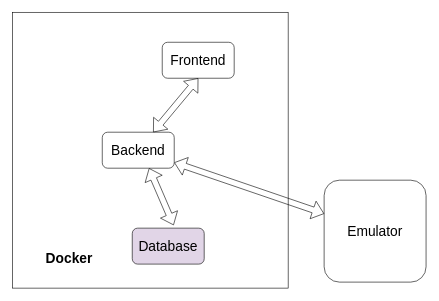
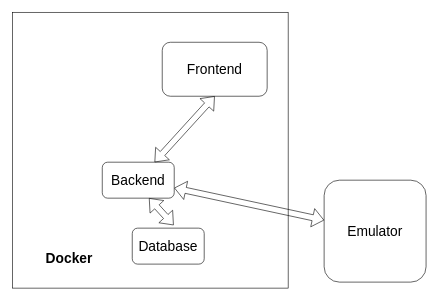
(198, 60) -> (215, 69)
(138, 150) -> (138, 180)
(168, 246) -> (168, 246)
